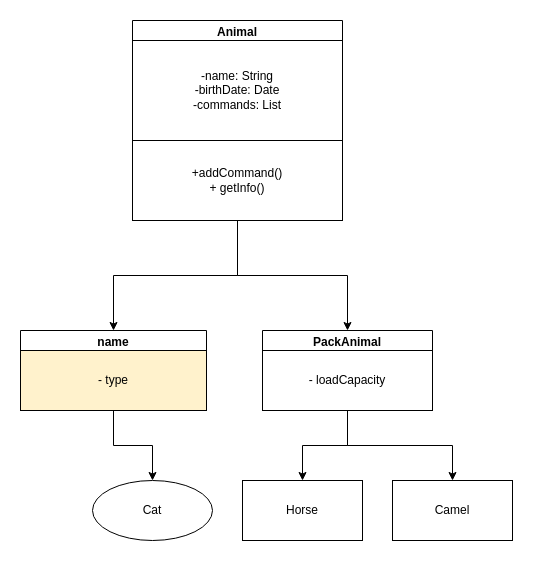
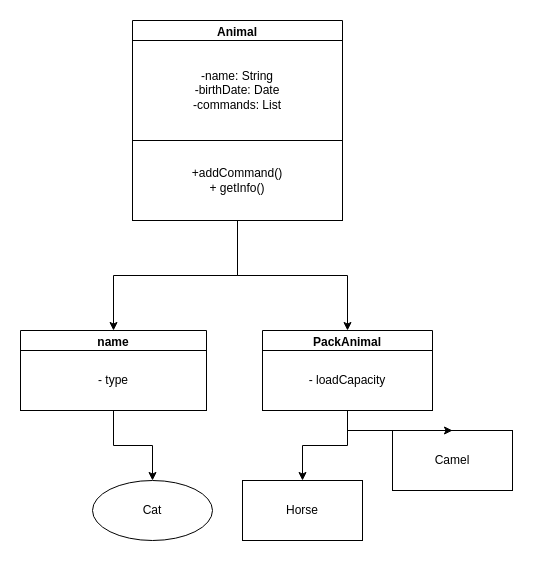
(114, 381) -> (114, 381)
(453, 511) -> (453, 461)
